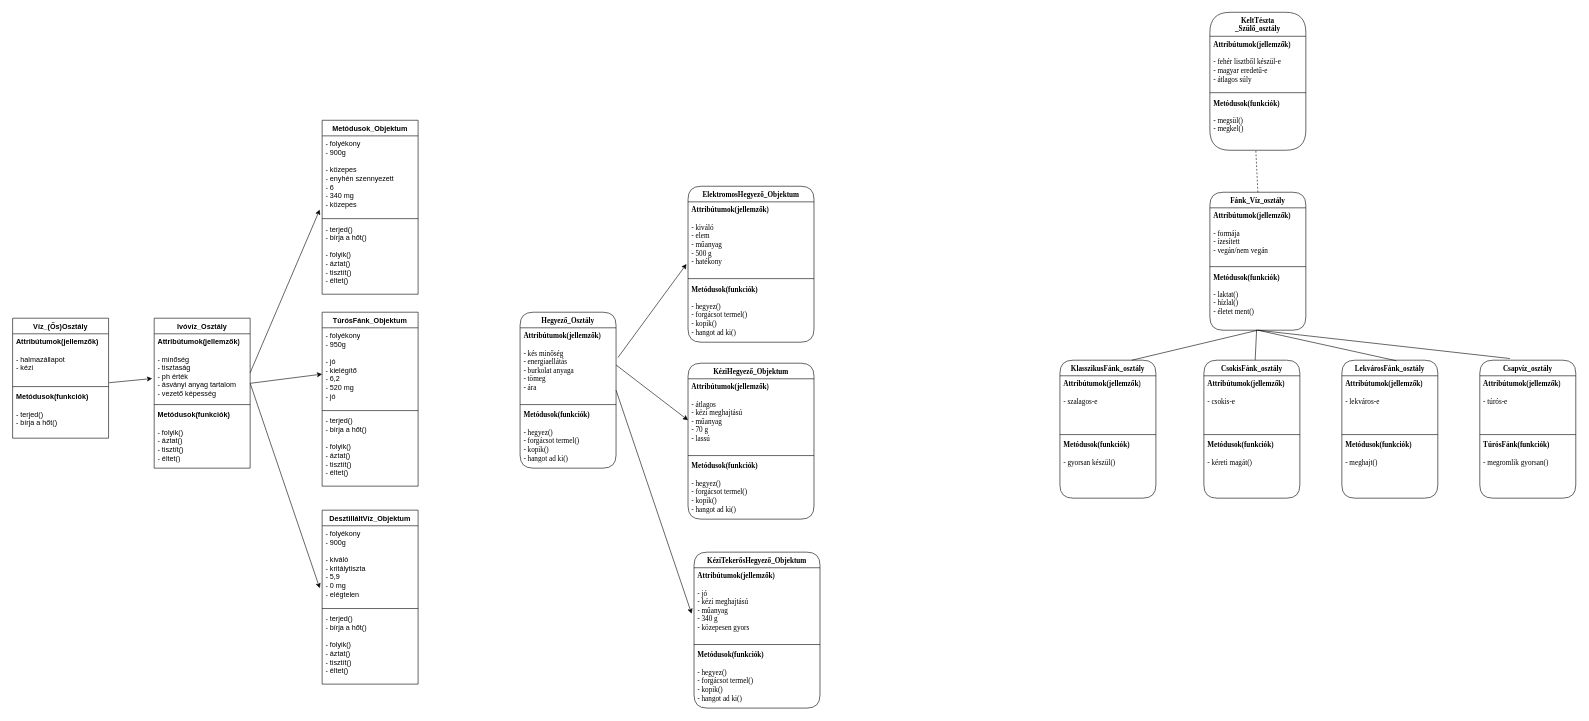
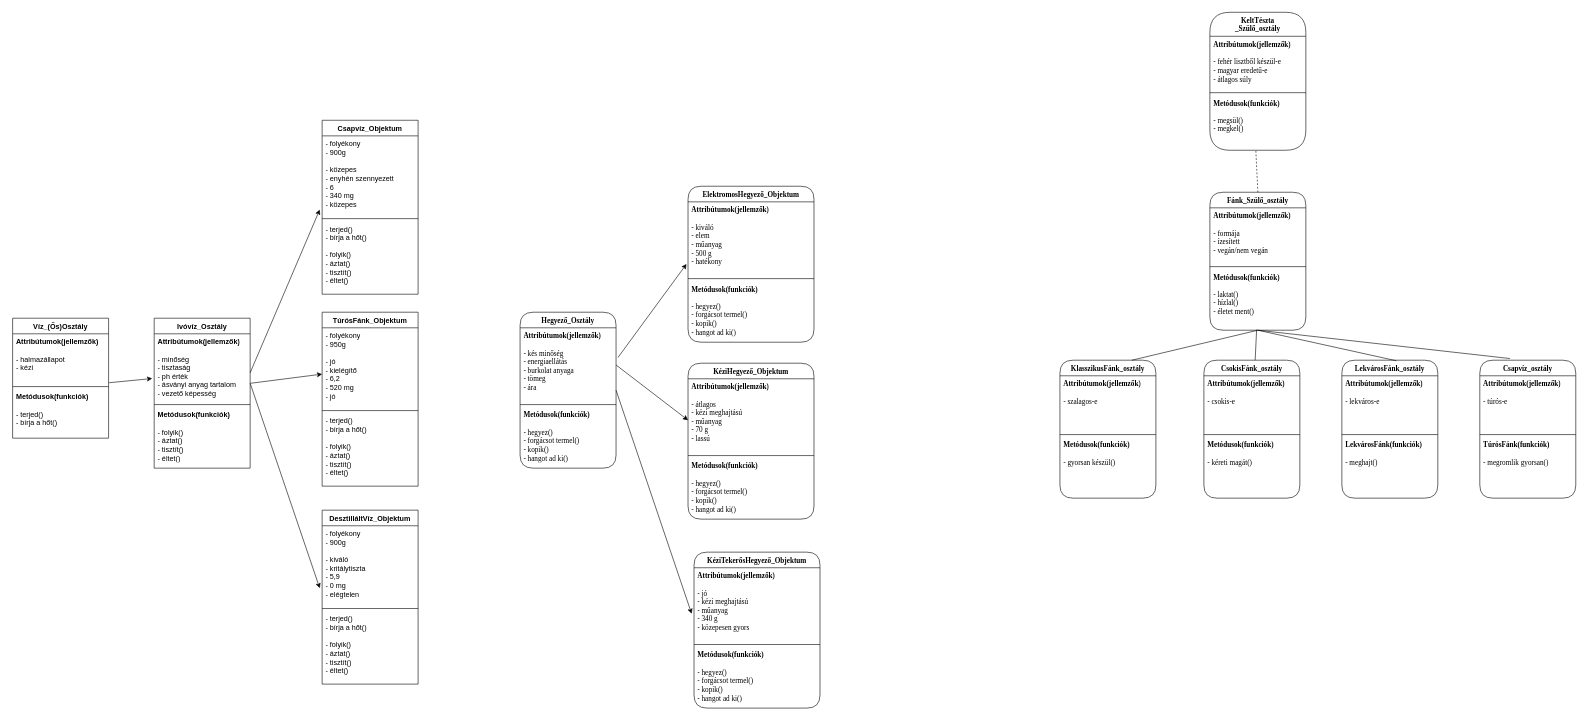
(370, 129) -> (370, 129)
(1258, 201) -> (1258, 201)
(1383, 450) -> (1389, 450)
